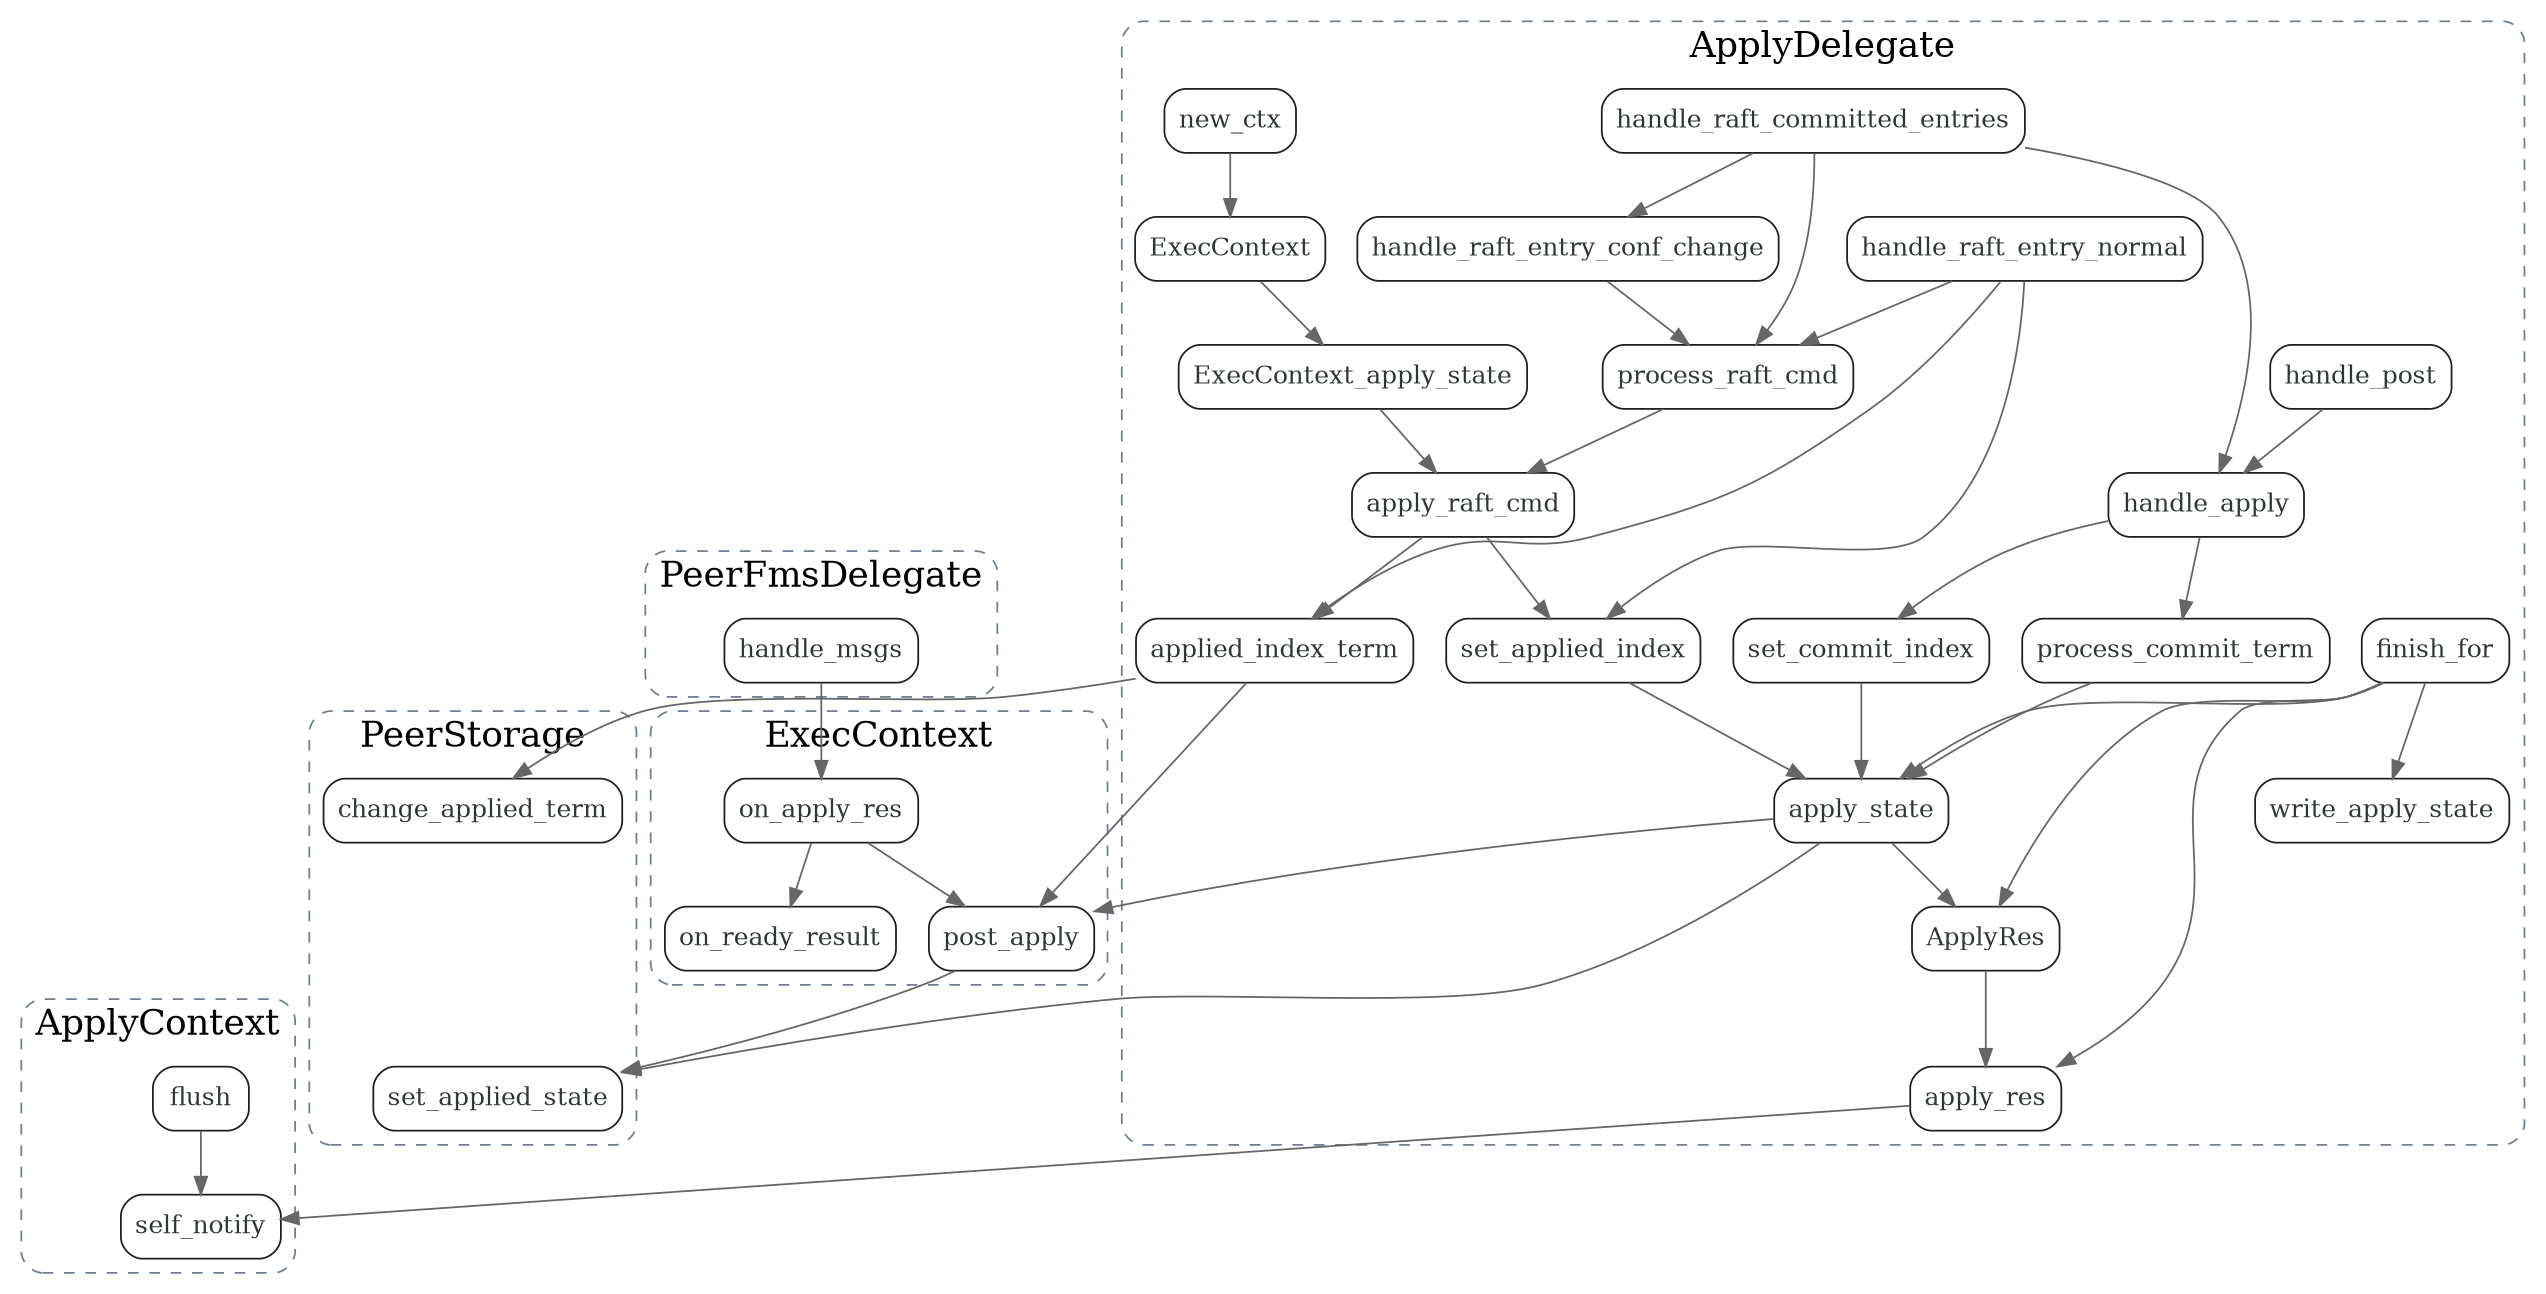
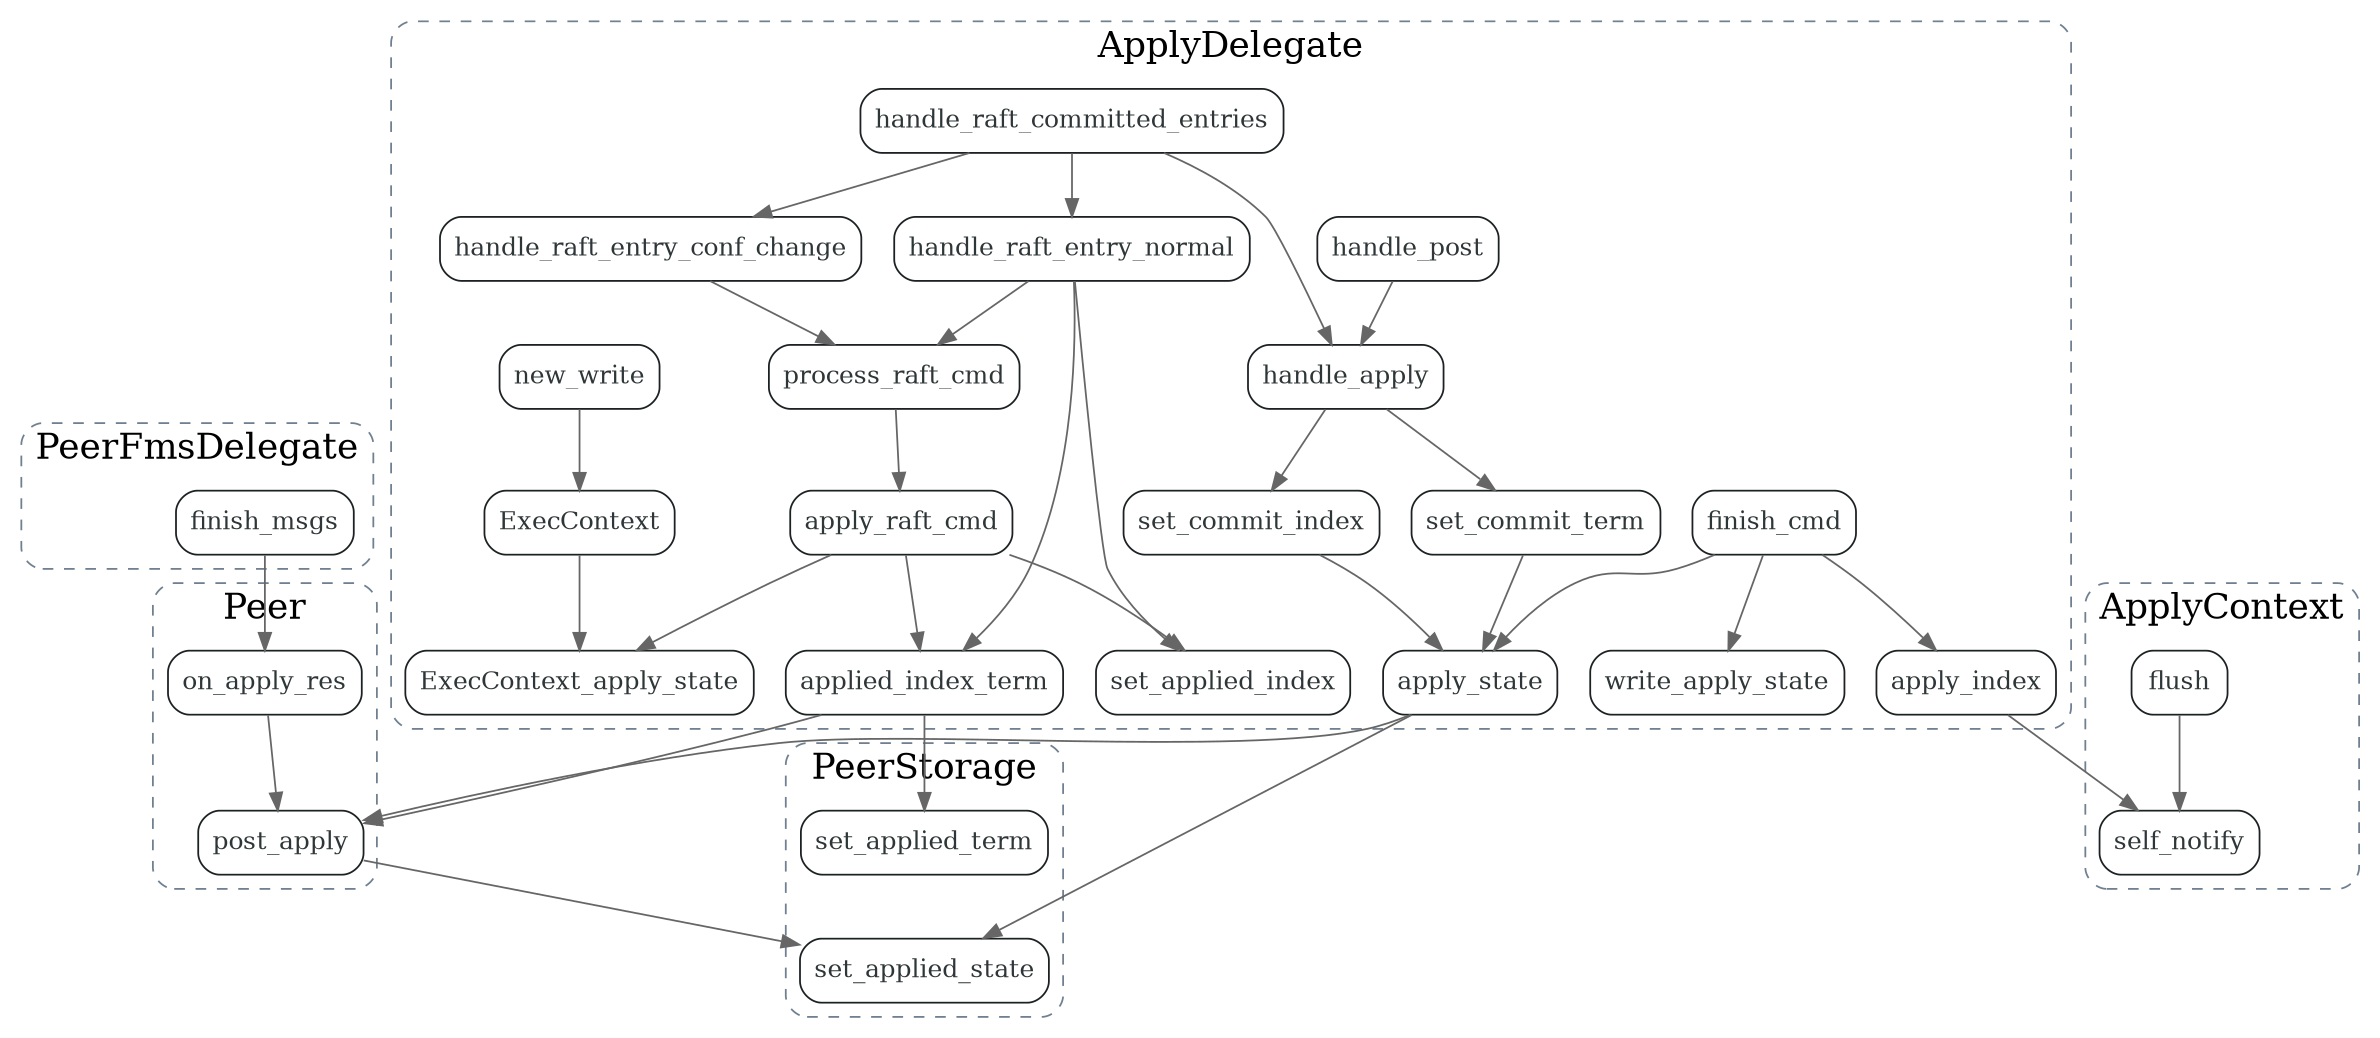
(1230, 121) -> (580, 377)
(1806, 246) -> (1072, 176)
(1402, 434) -> (741, 597)
(821, 651) -> (265, 523)
(2176, 651) -> (1536, 523)
(2436, 651) -> (1774, 523)
(1709, 726) -> none
(879, 738) -> (265, 610)
(473, 811) -> (924, 843)
(780, 939) -> none
(1986, 939) -> none
(1986, 1099) -> (1966, 683)
